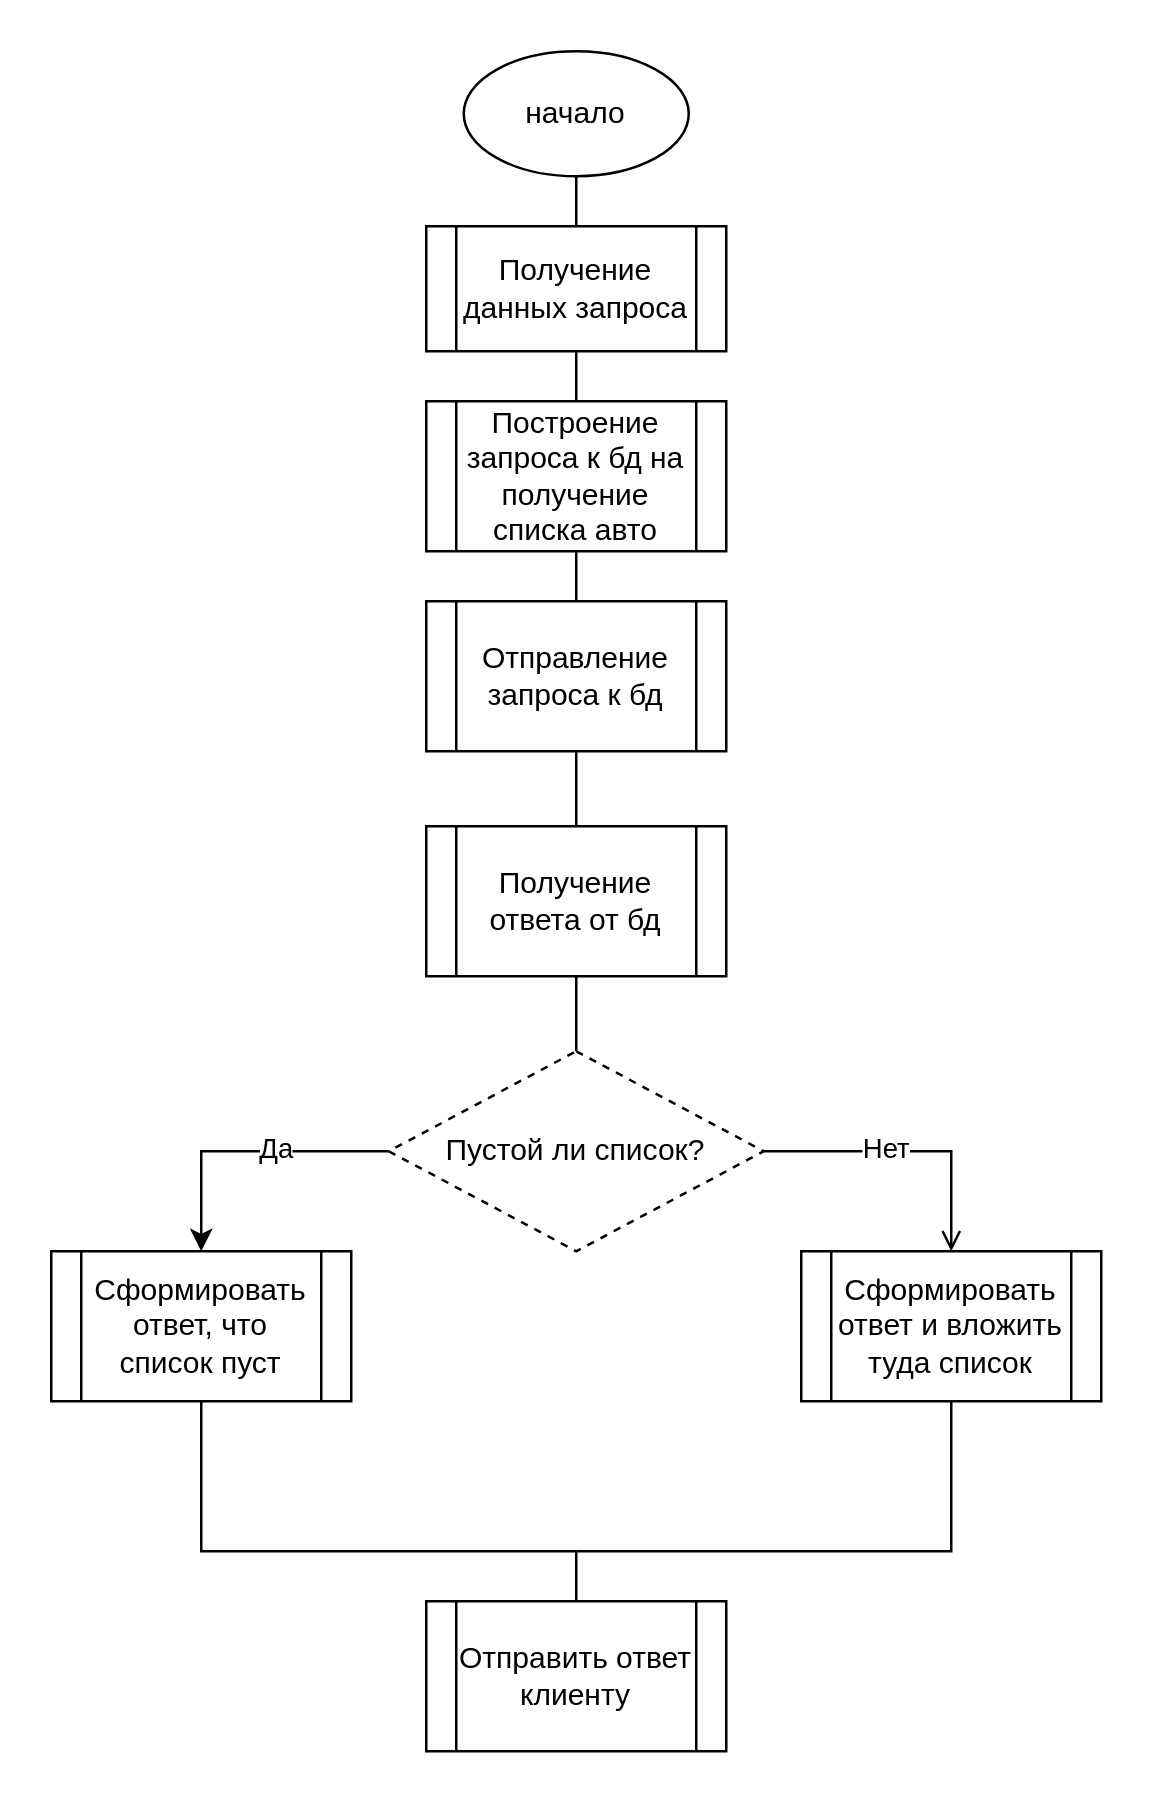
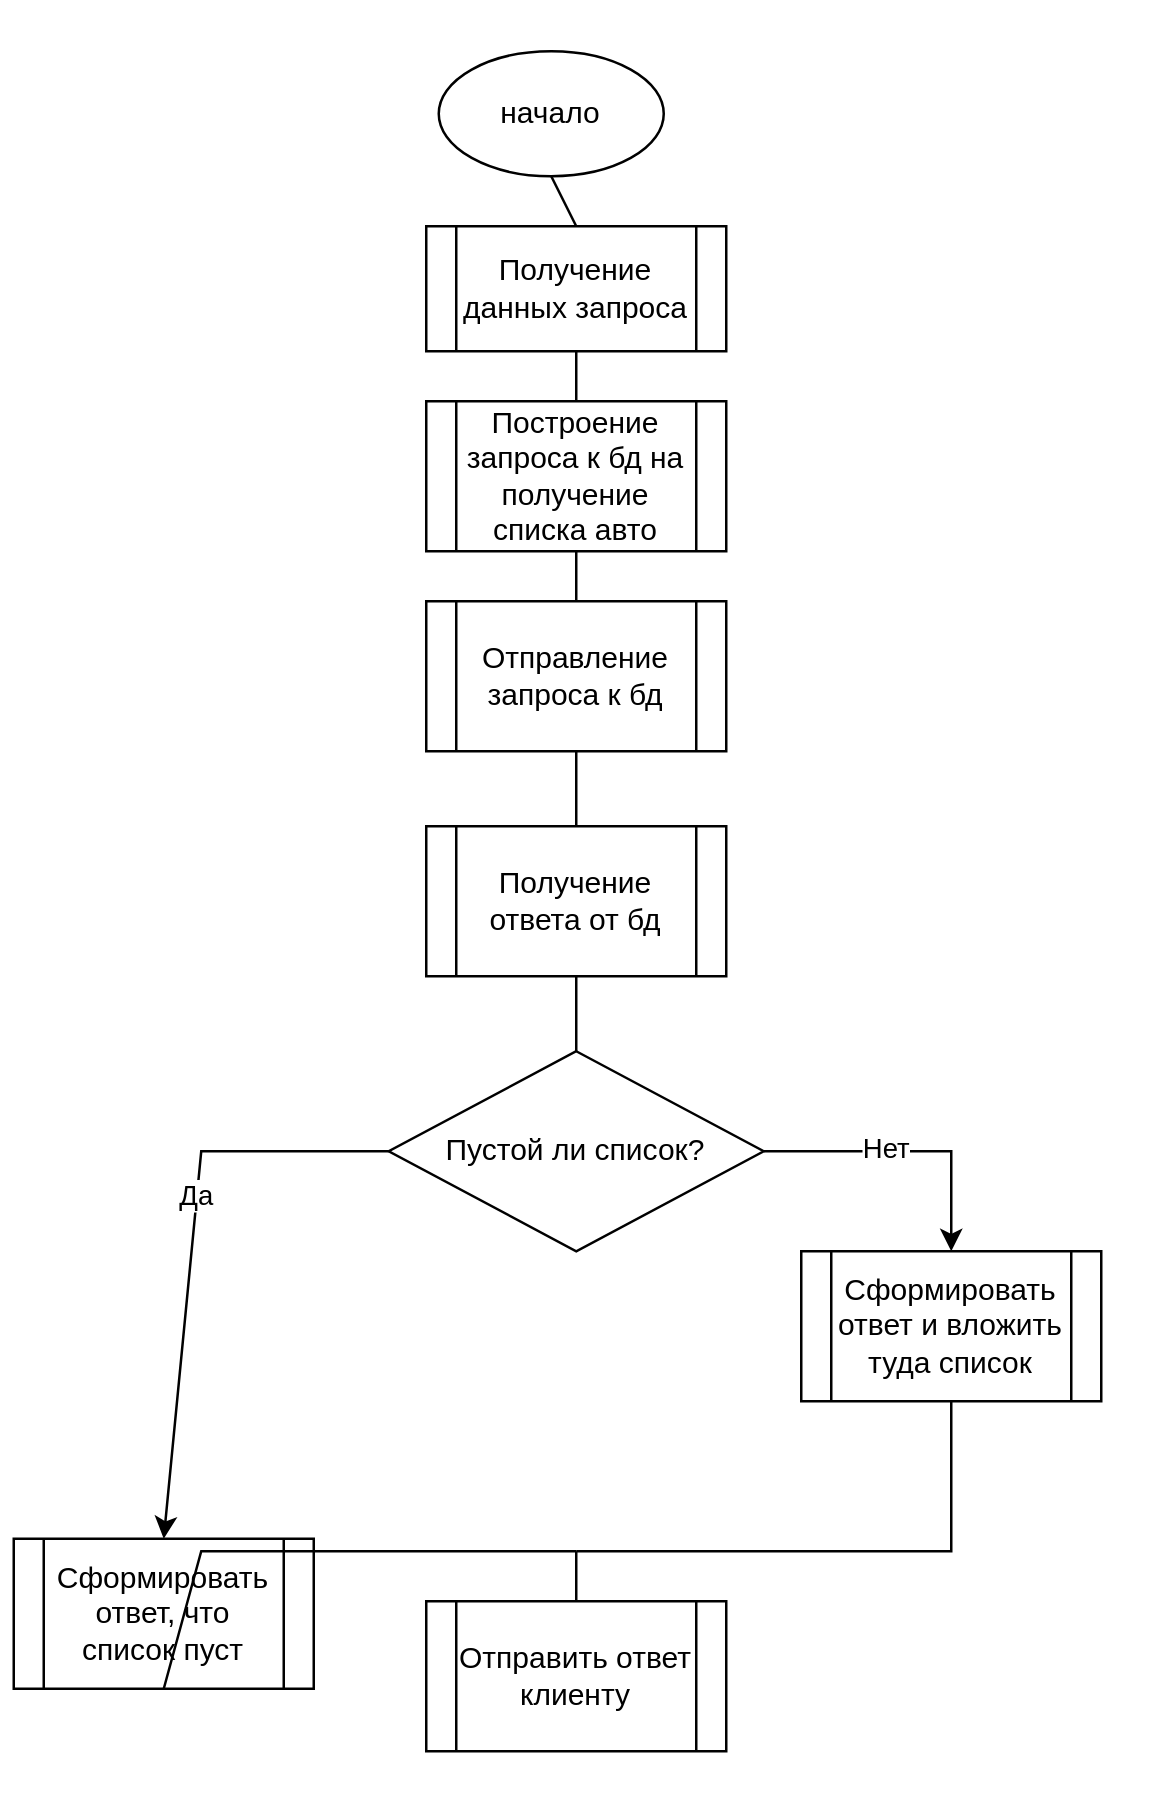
(576, 114) -> (551, 114)
(576, 1151) -> (576, 1151)
(951, 1237) -> (951, 1233)
(201, 1326) -> (164, 1614)
